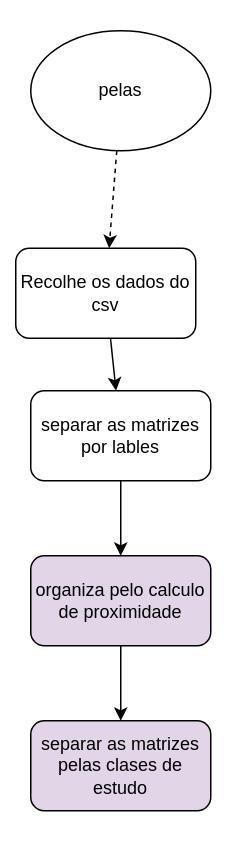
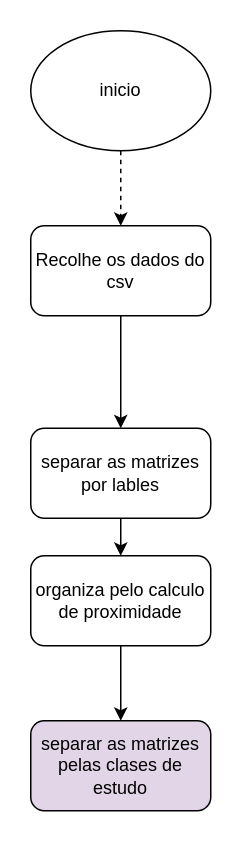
(121, 91) -> (121, 91)
(106, 293) -> (121, 271)
(121, 436) -> (121, 473)
(121, 601) -> (121, 601)
